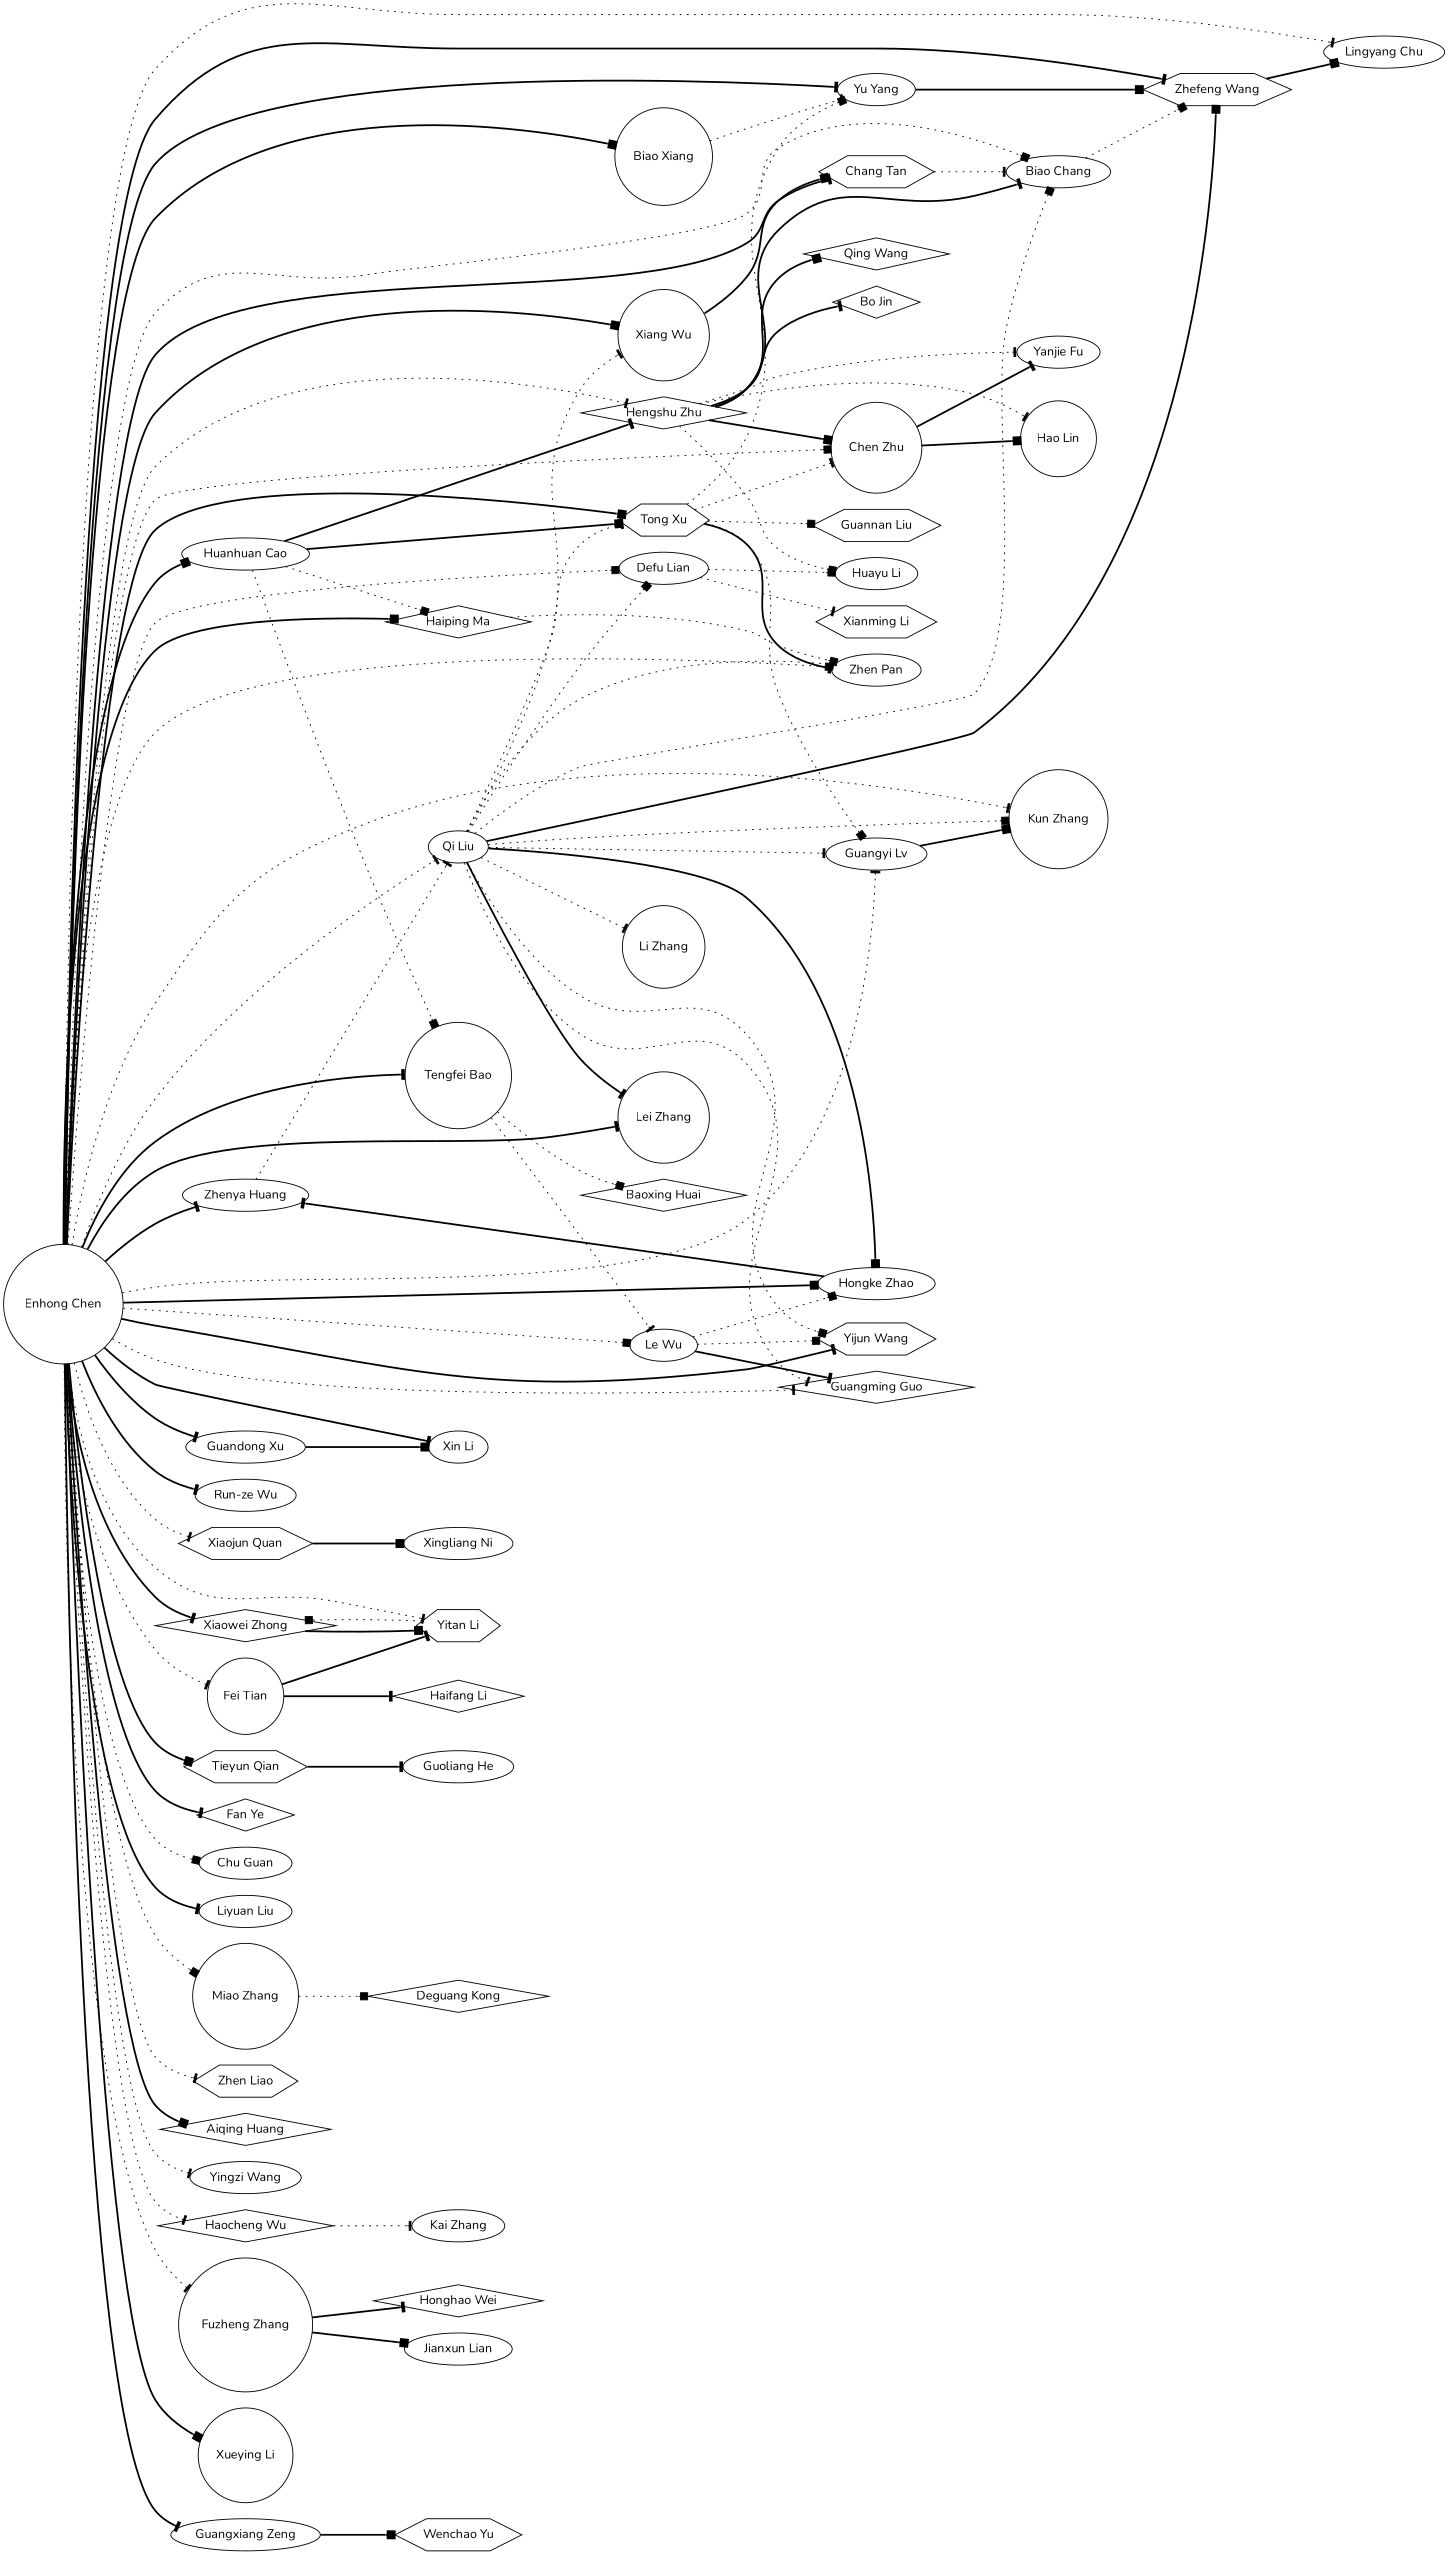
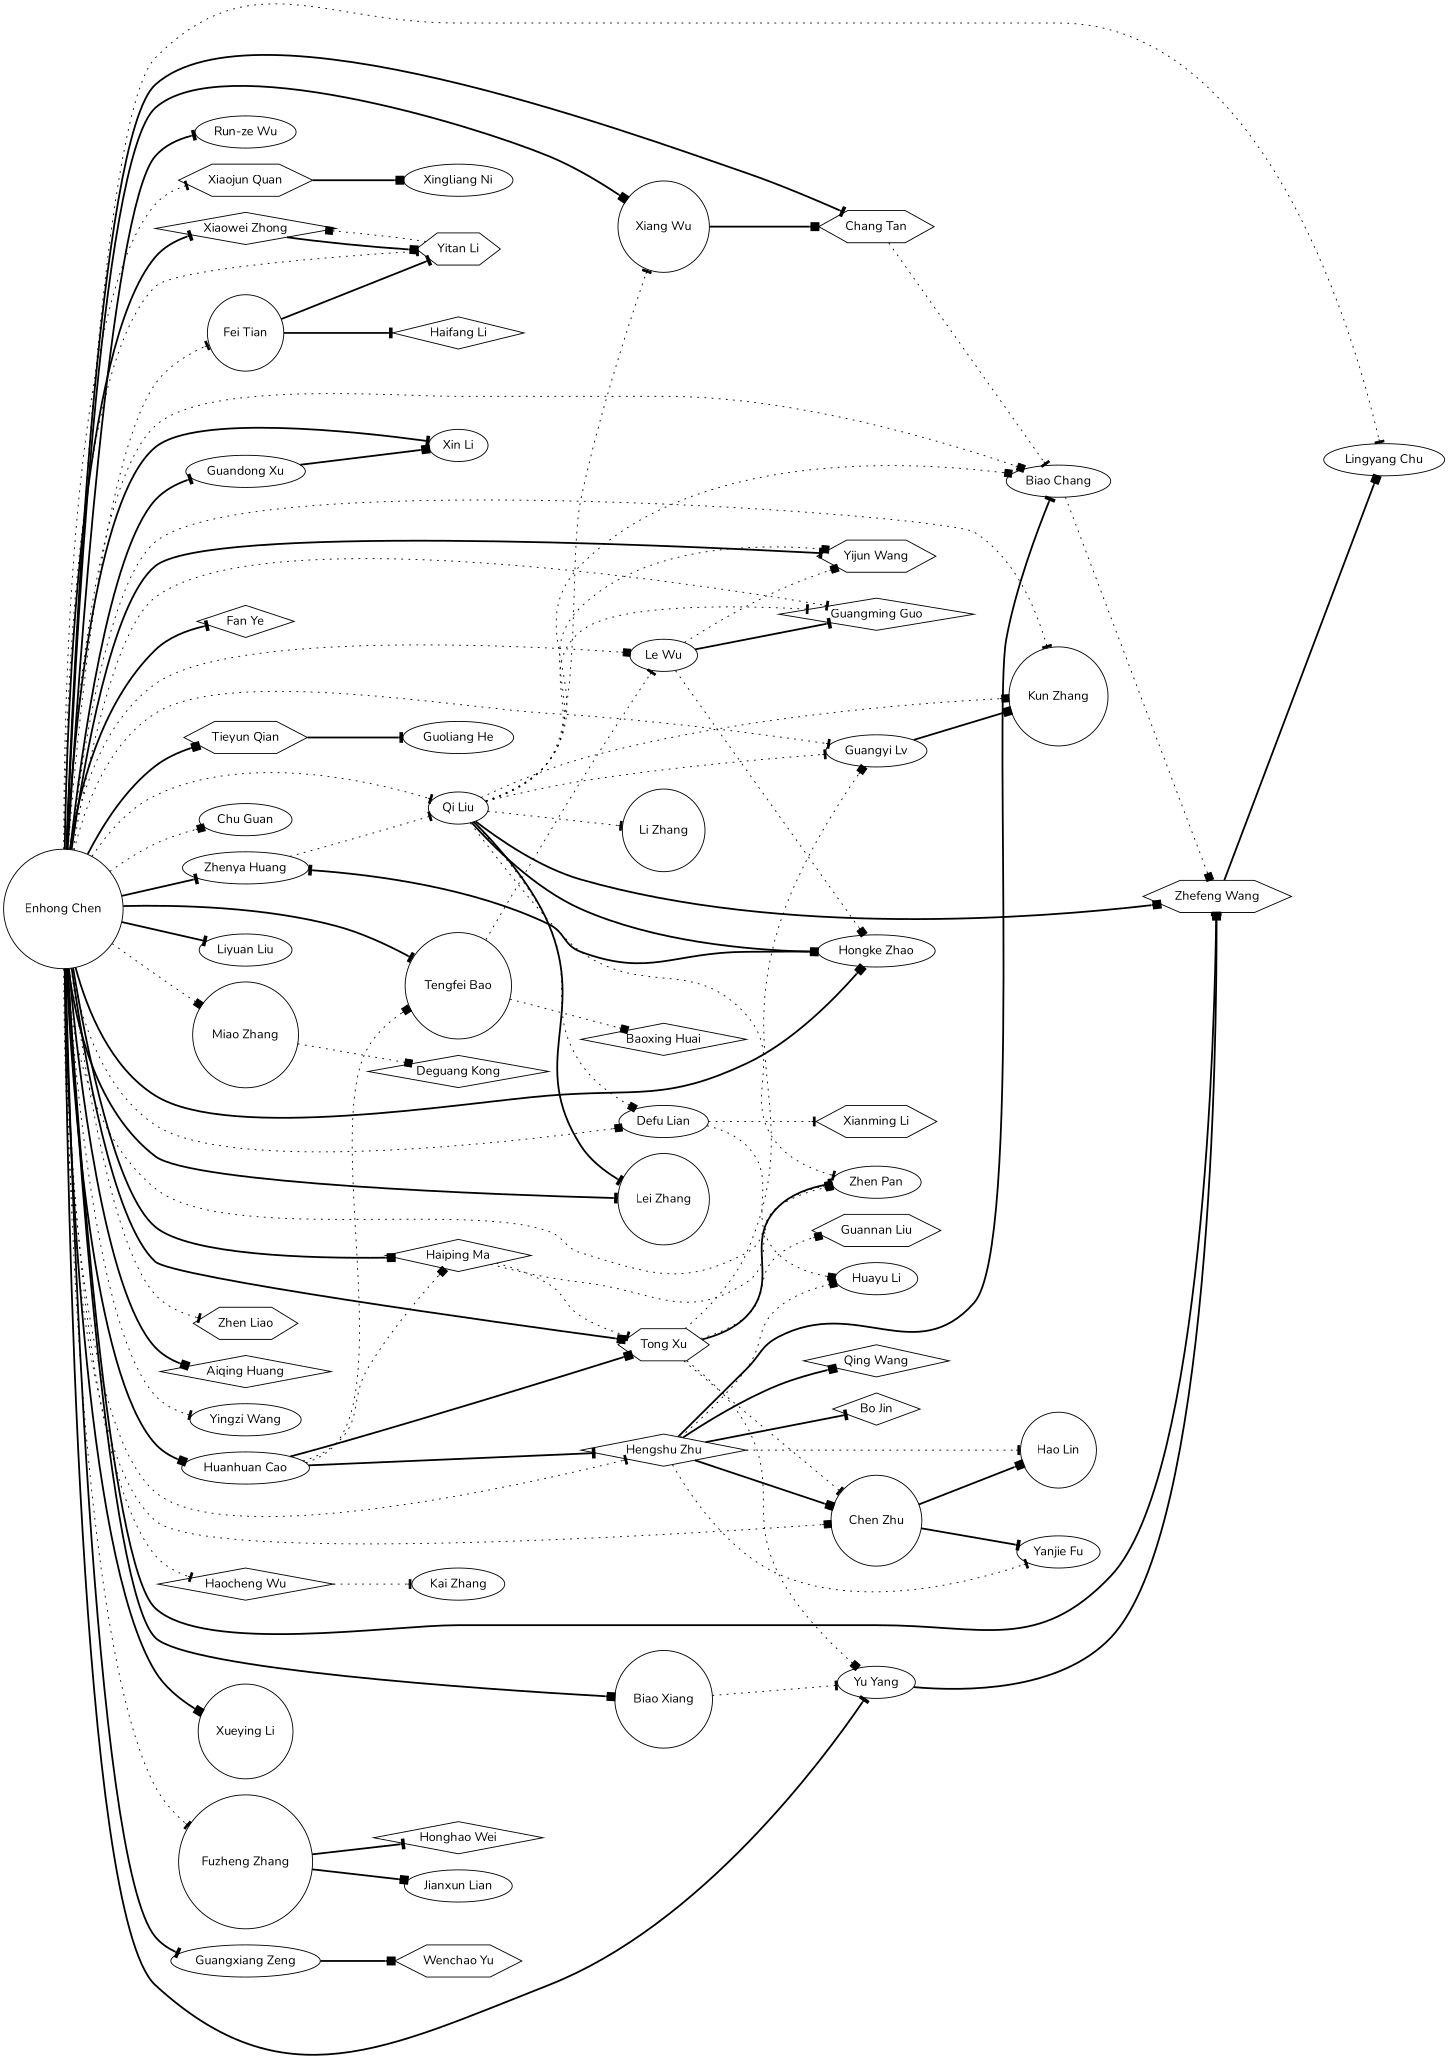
(539, 669) -> (562, 1297)
